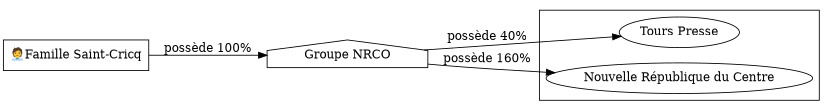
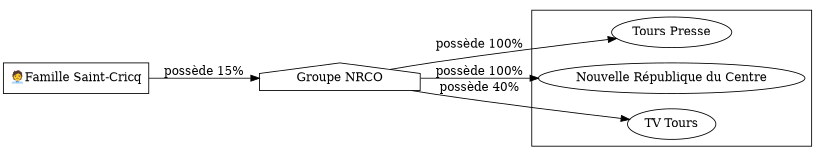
(487, 37) -> (479, 45)
(208, 49) -> (204, 72)
(487, 59) -> (479, 72)
none -> (672, 124)
